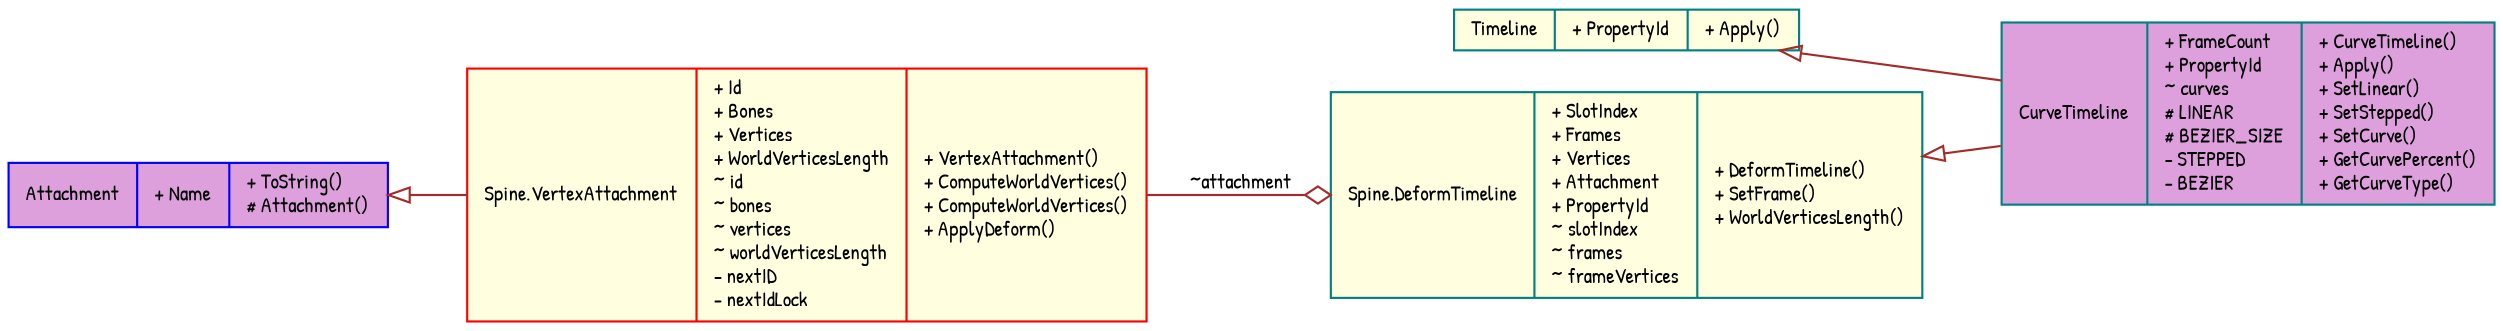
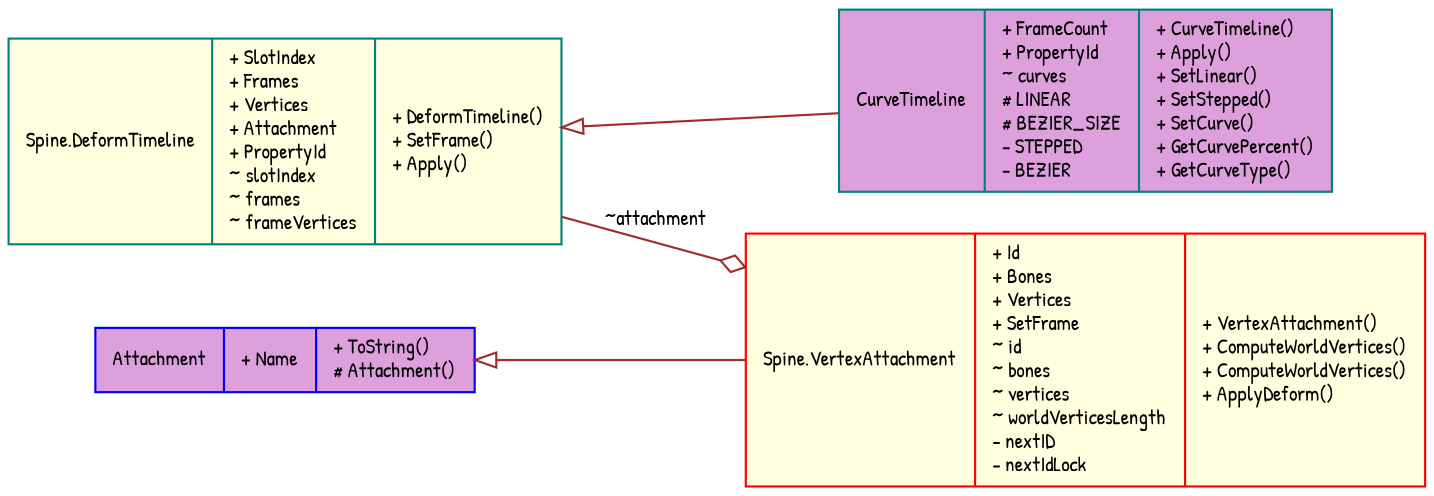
(1627, 30) -> none
(802, 159) -> (1036, 324)
(1226, 195) -> (641, 239)
(1810, 218) -> (431, 164)
